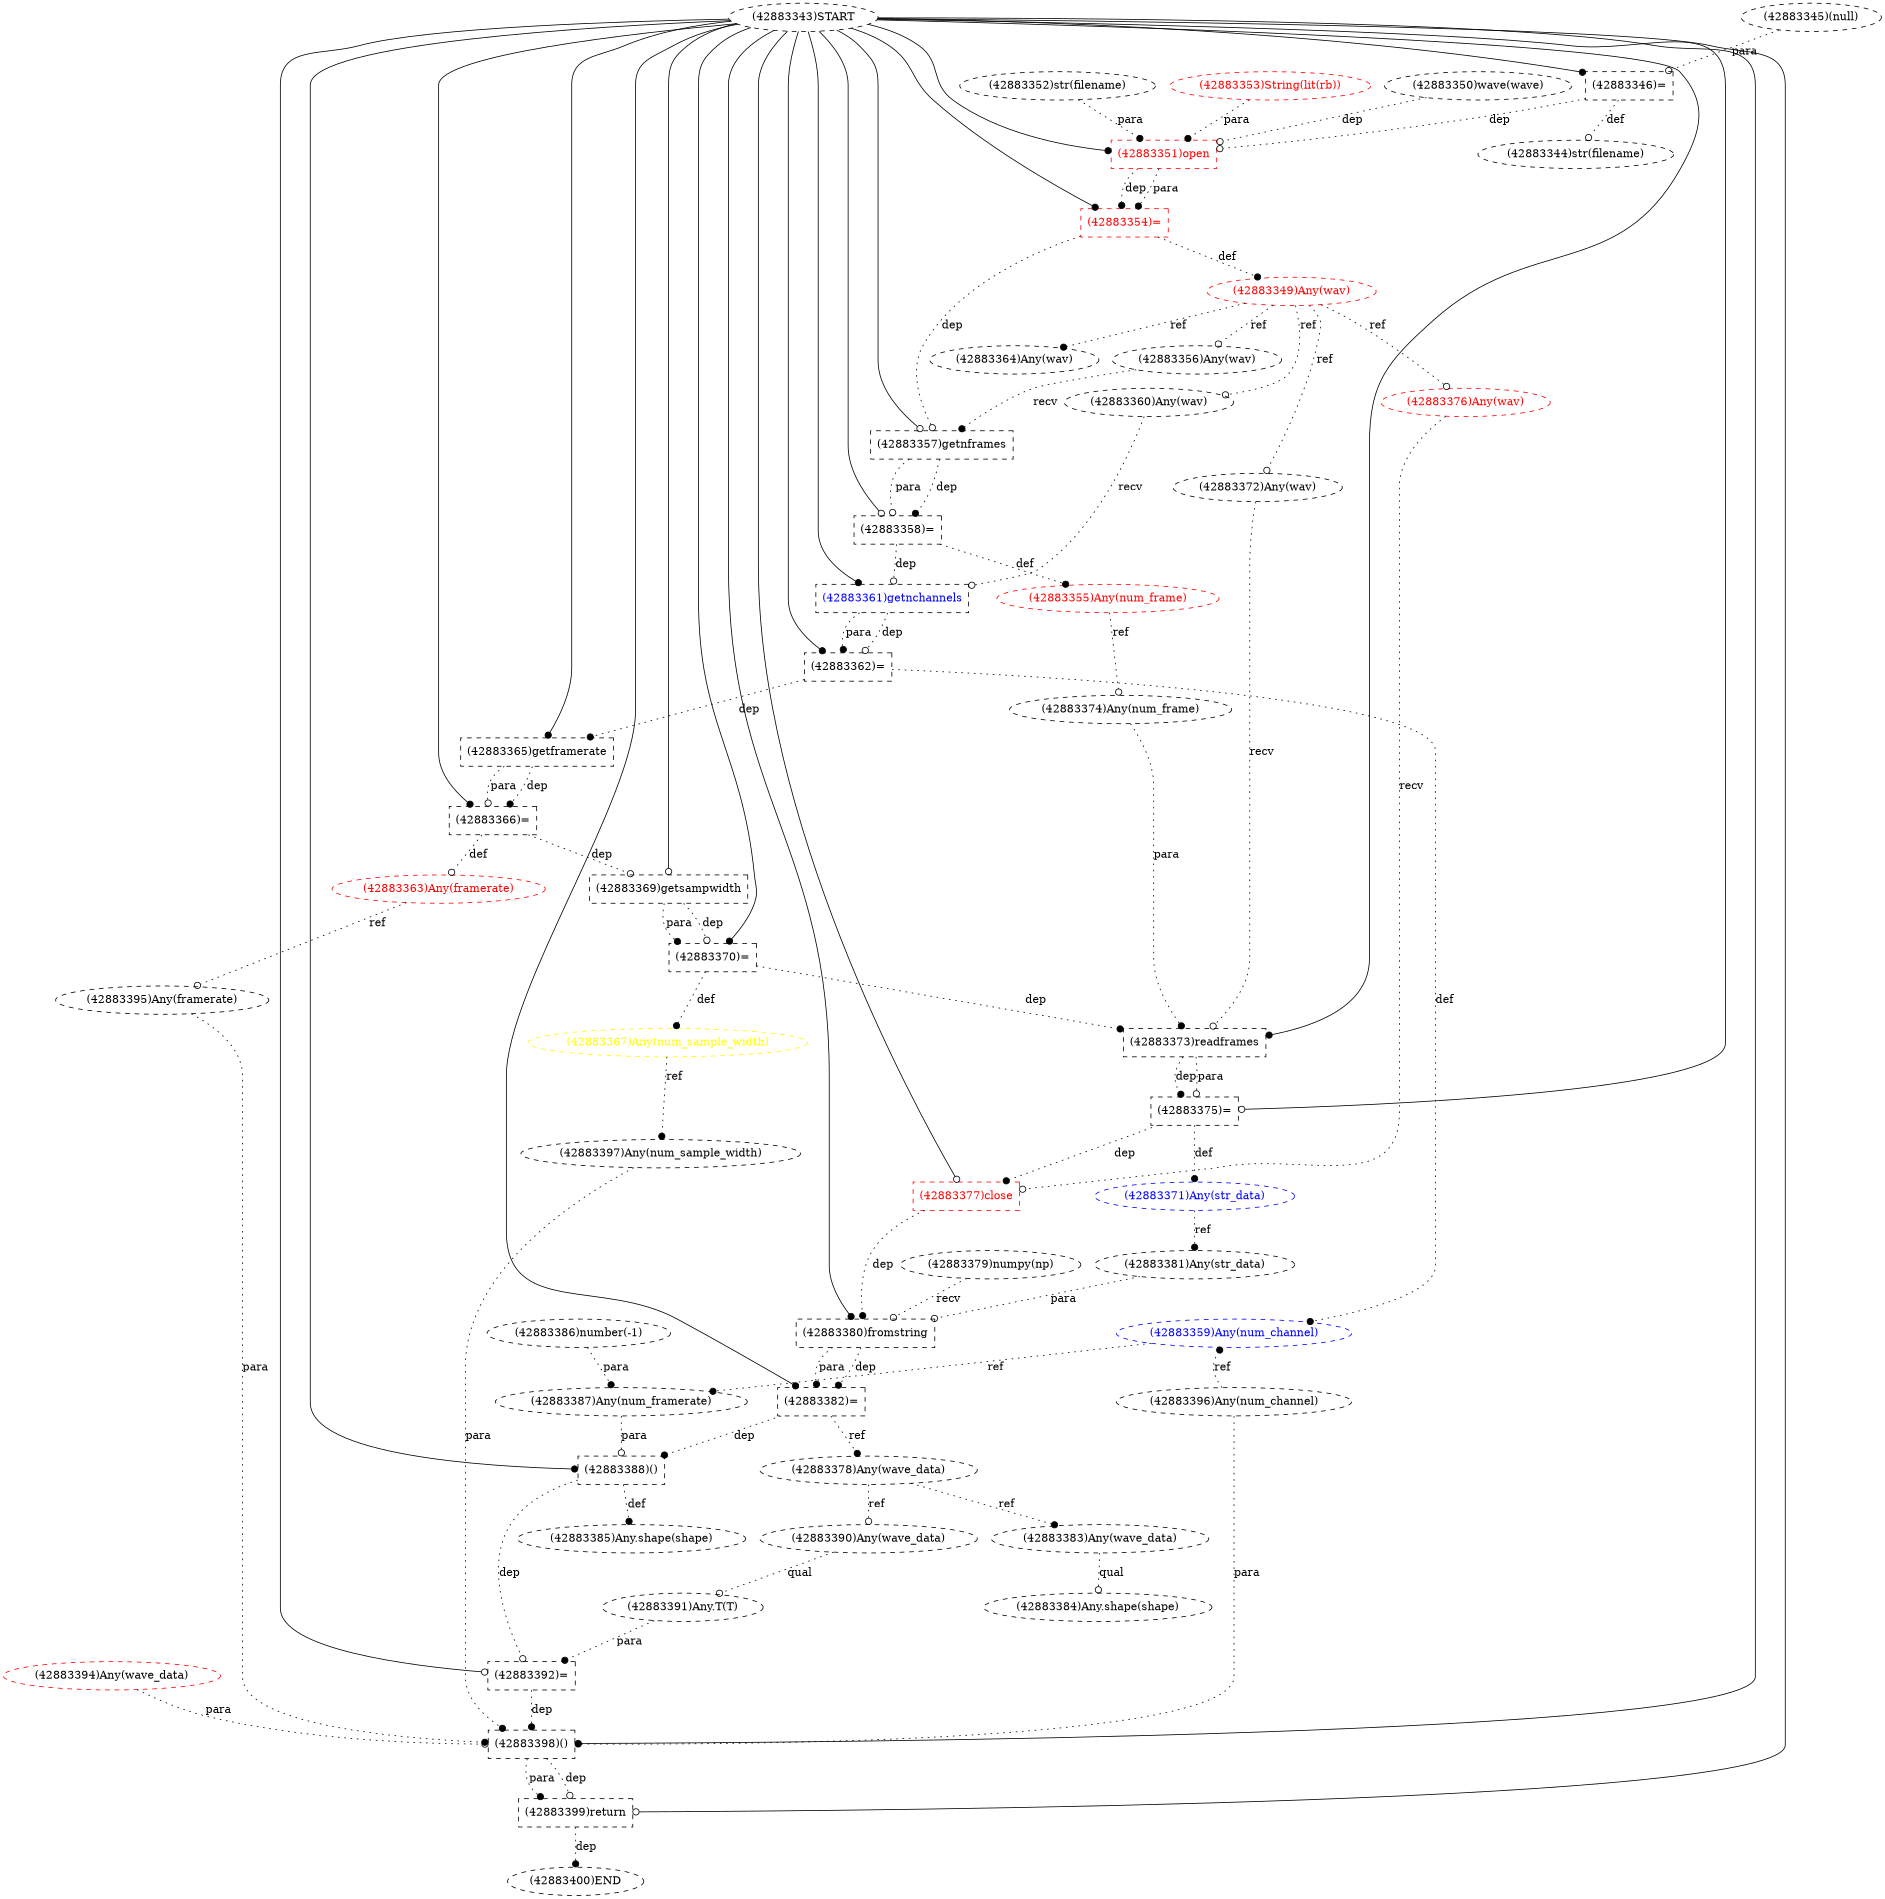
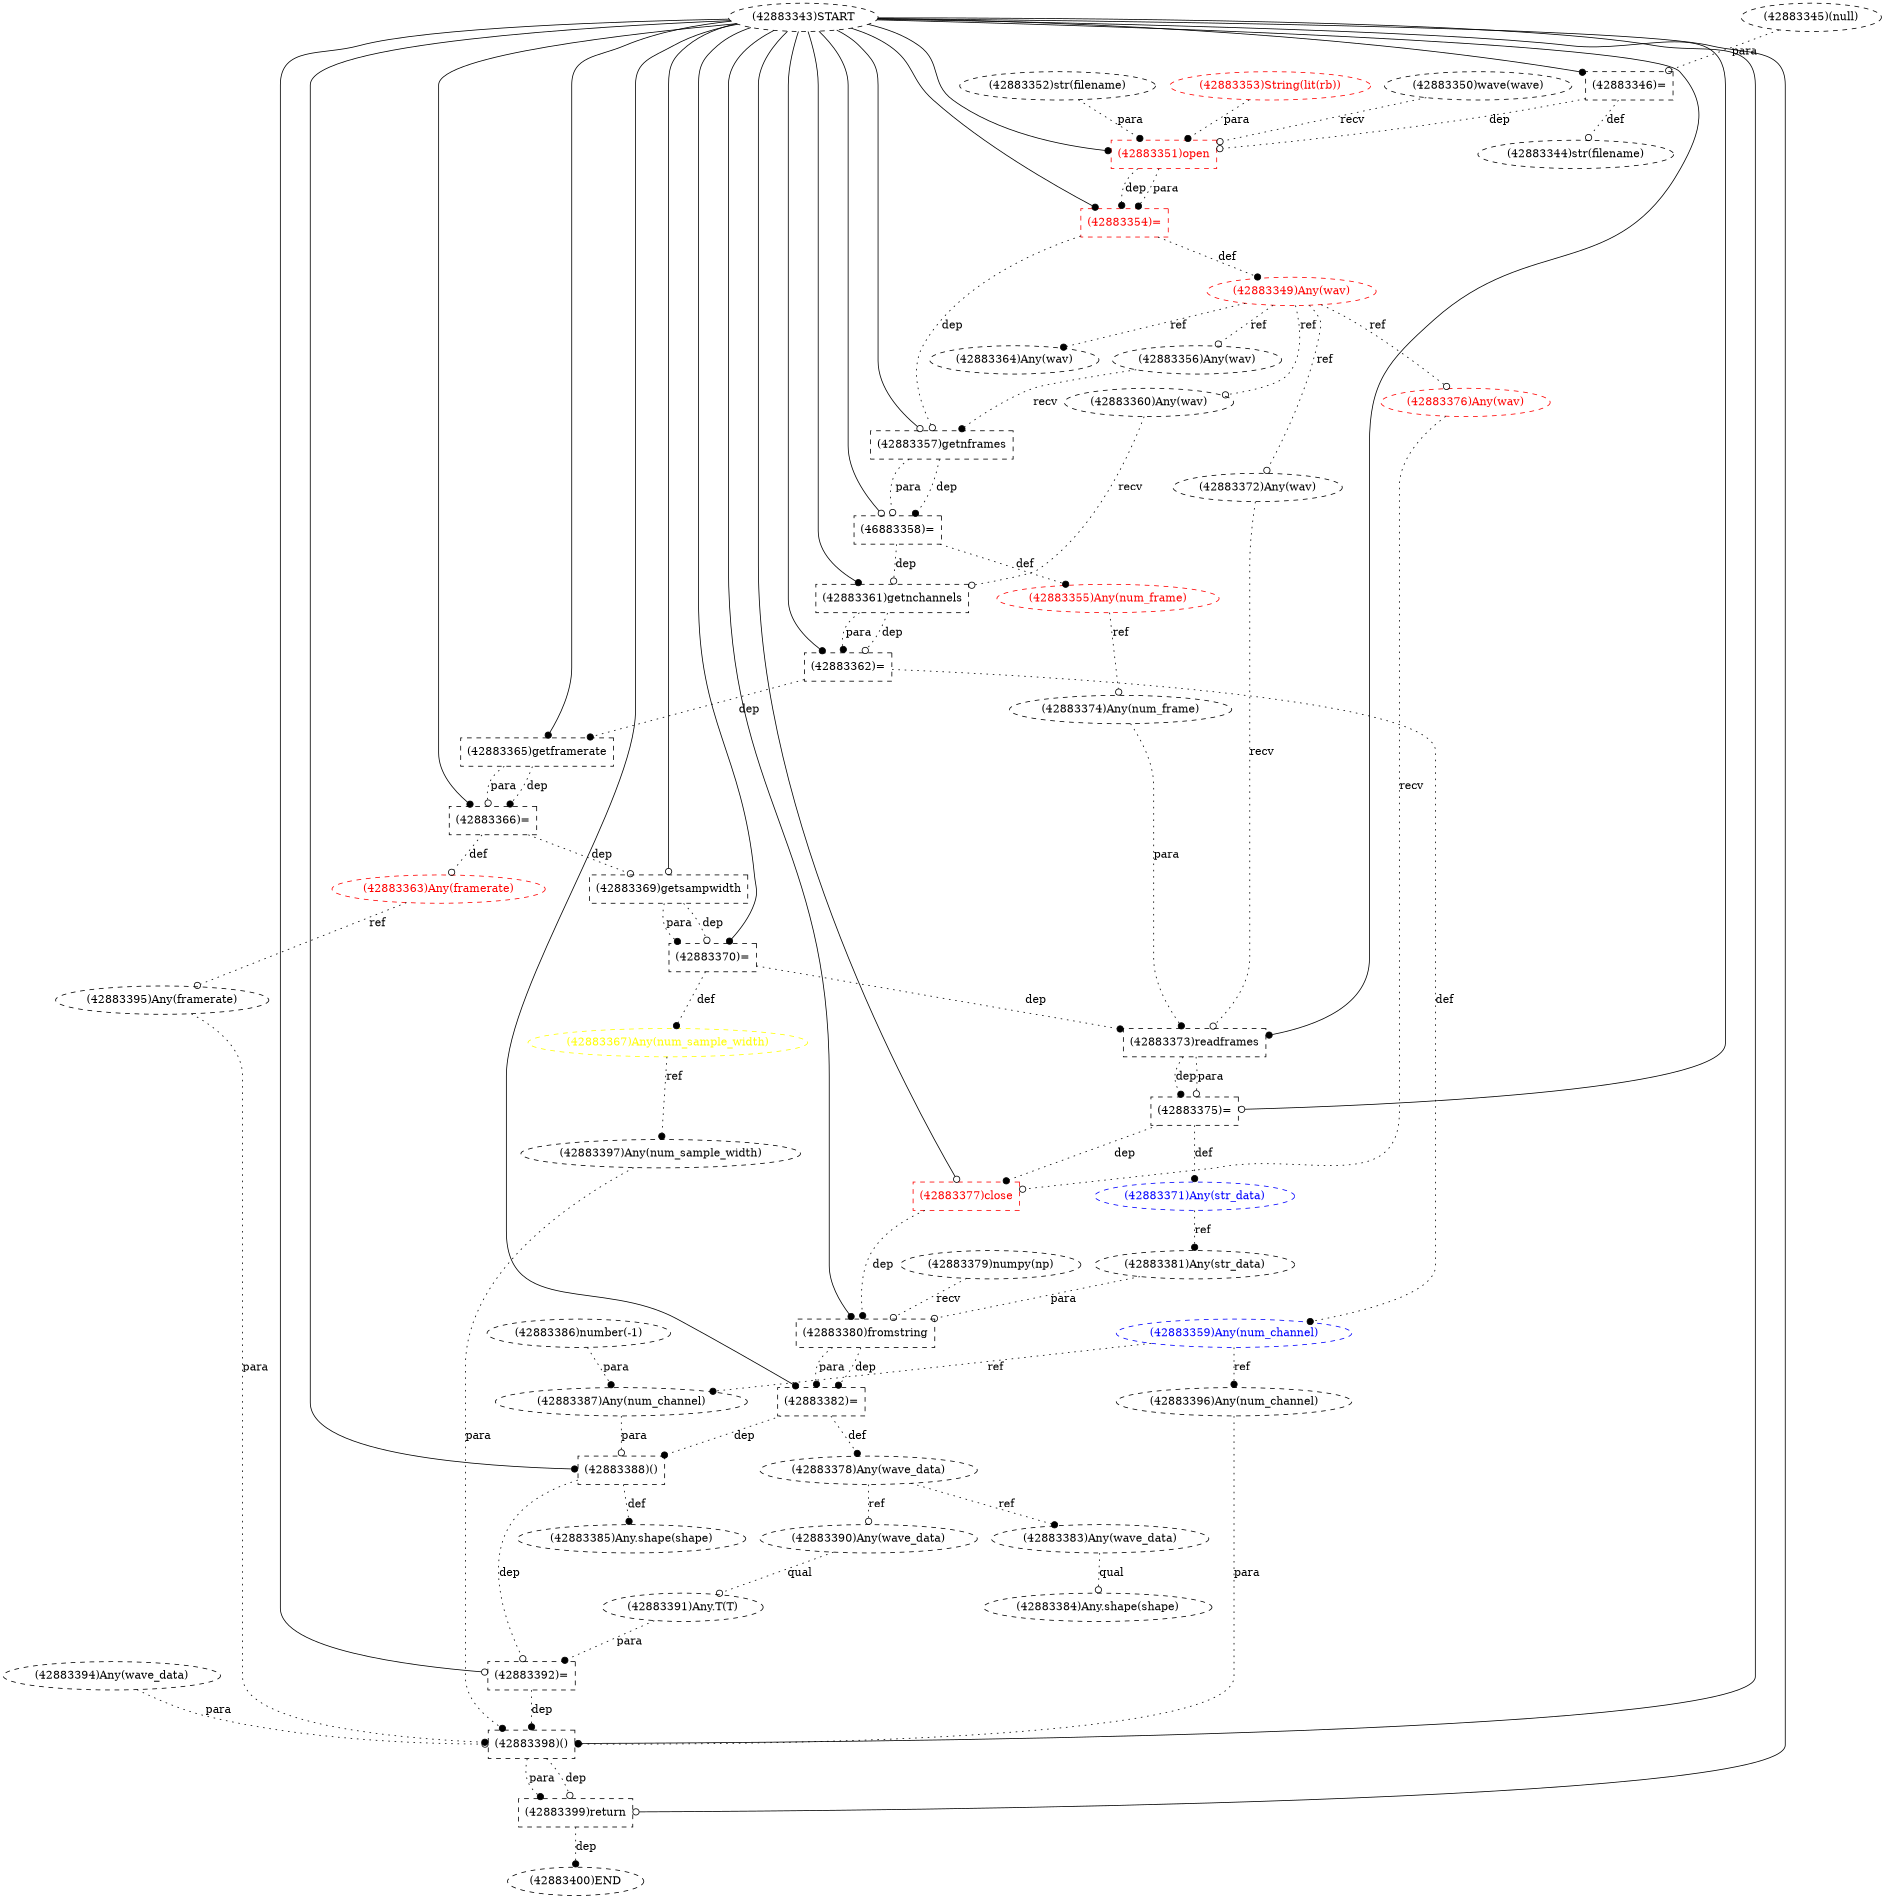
(1353, 120) -> (1353, 120)
(898, 530) -> (898, 530)
(892, 599) -> (892, 599)
(1214, 1371) -> (1234, 1364)
(621, 1402) -> (621, 1402)
(857, 1436) -> (857, 1436)
(112, 1676) -> (112, 1676)
